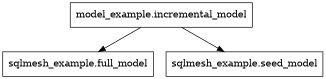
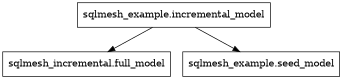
(161, 15) -> (174, 15)
(78, 64) -> (87, 64)
